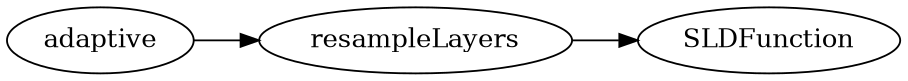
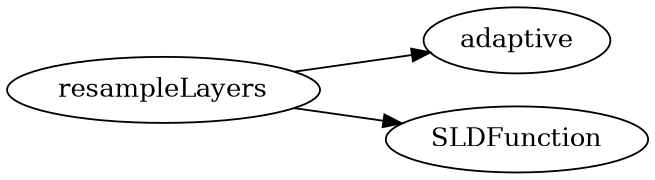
(217, 40) -> (353, 63)
